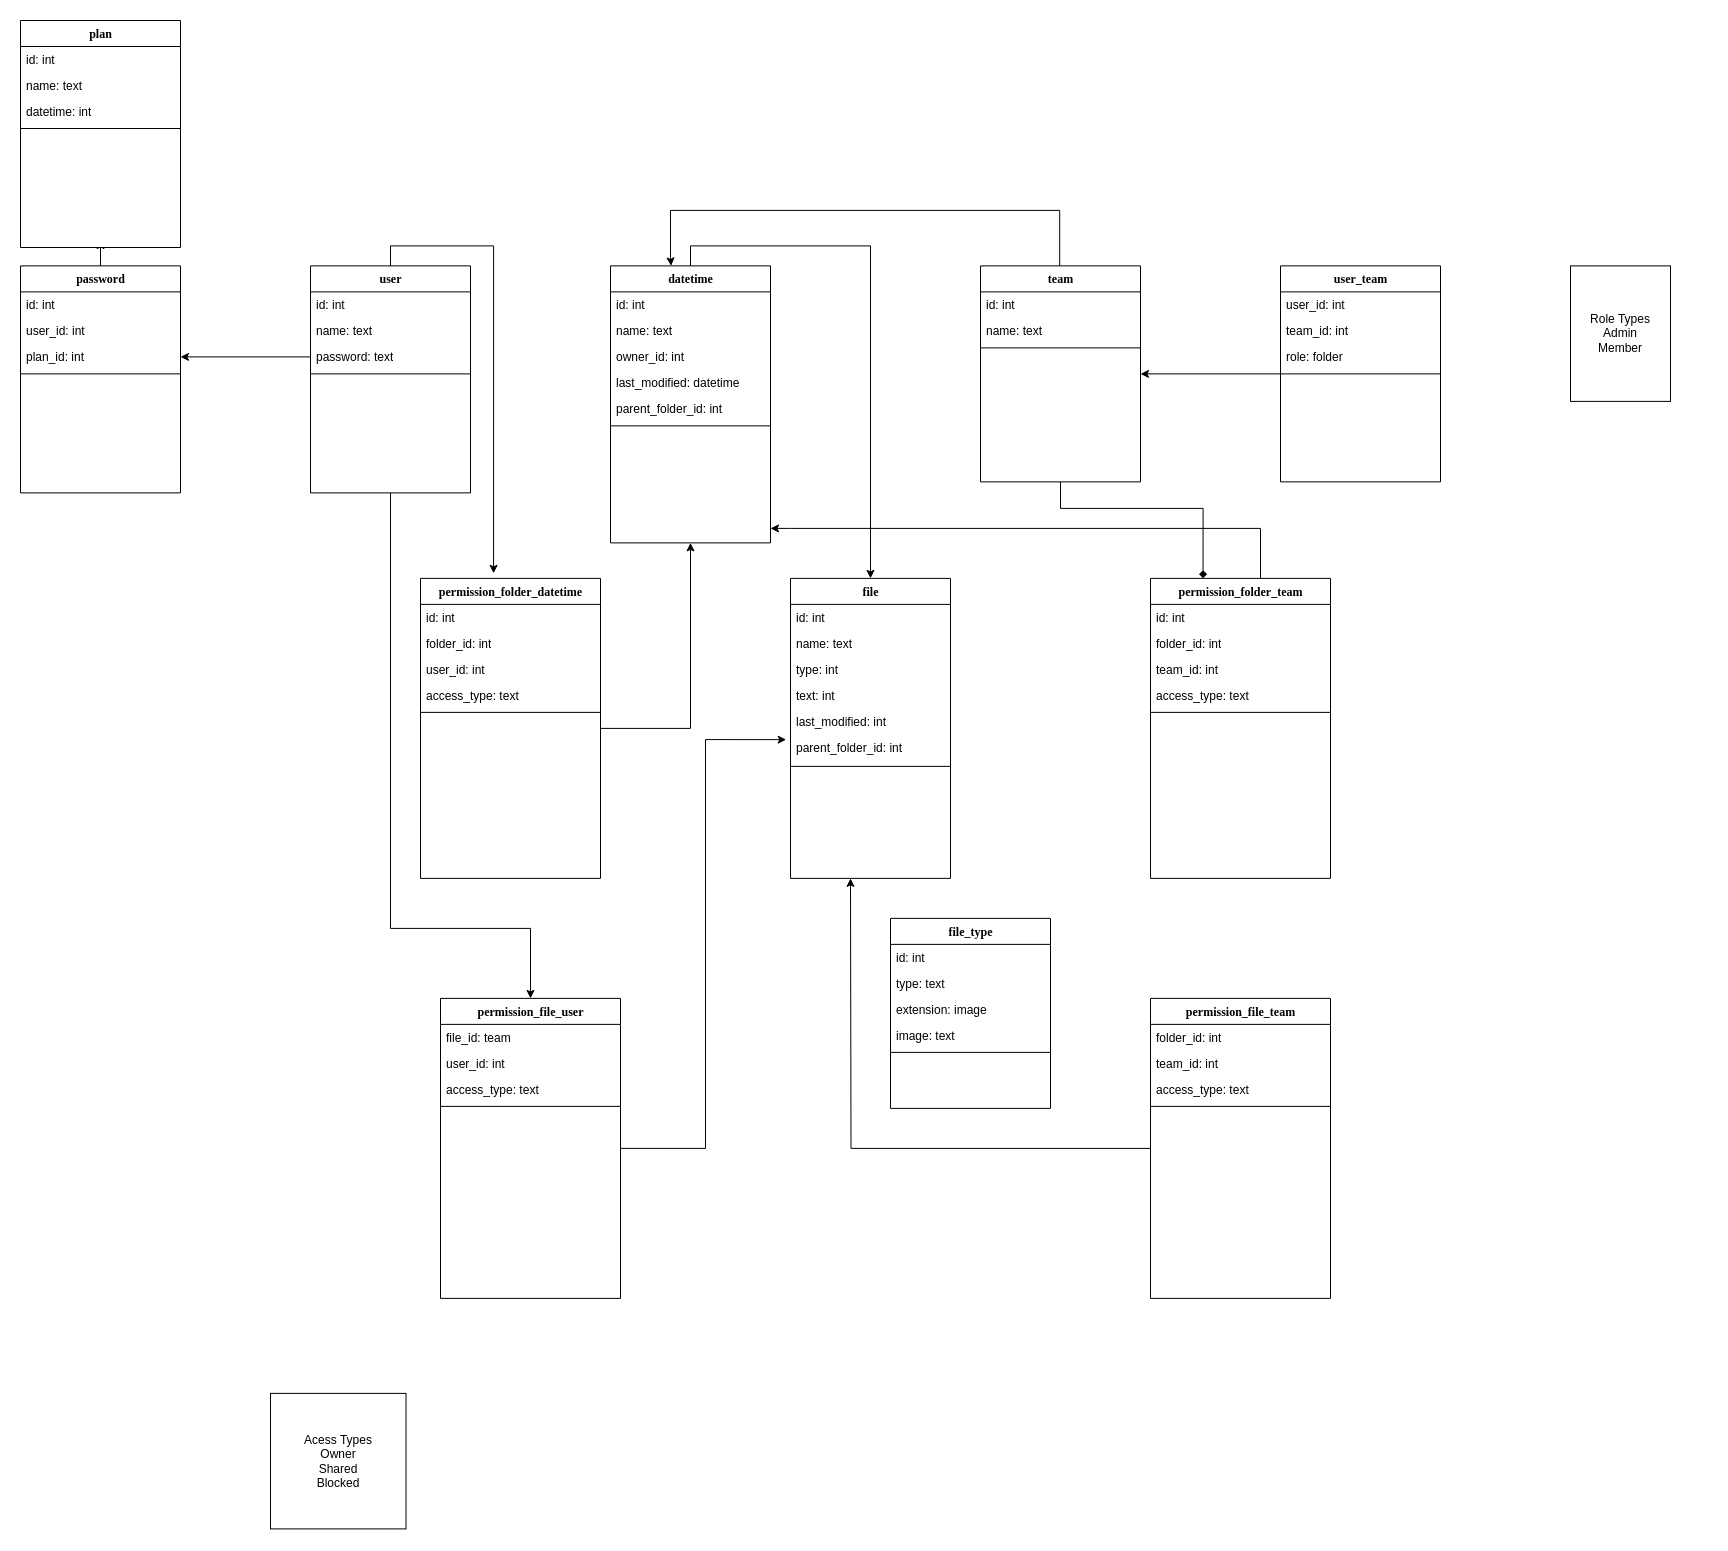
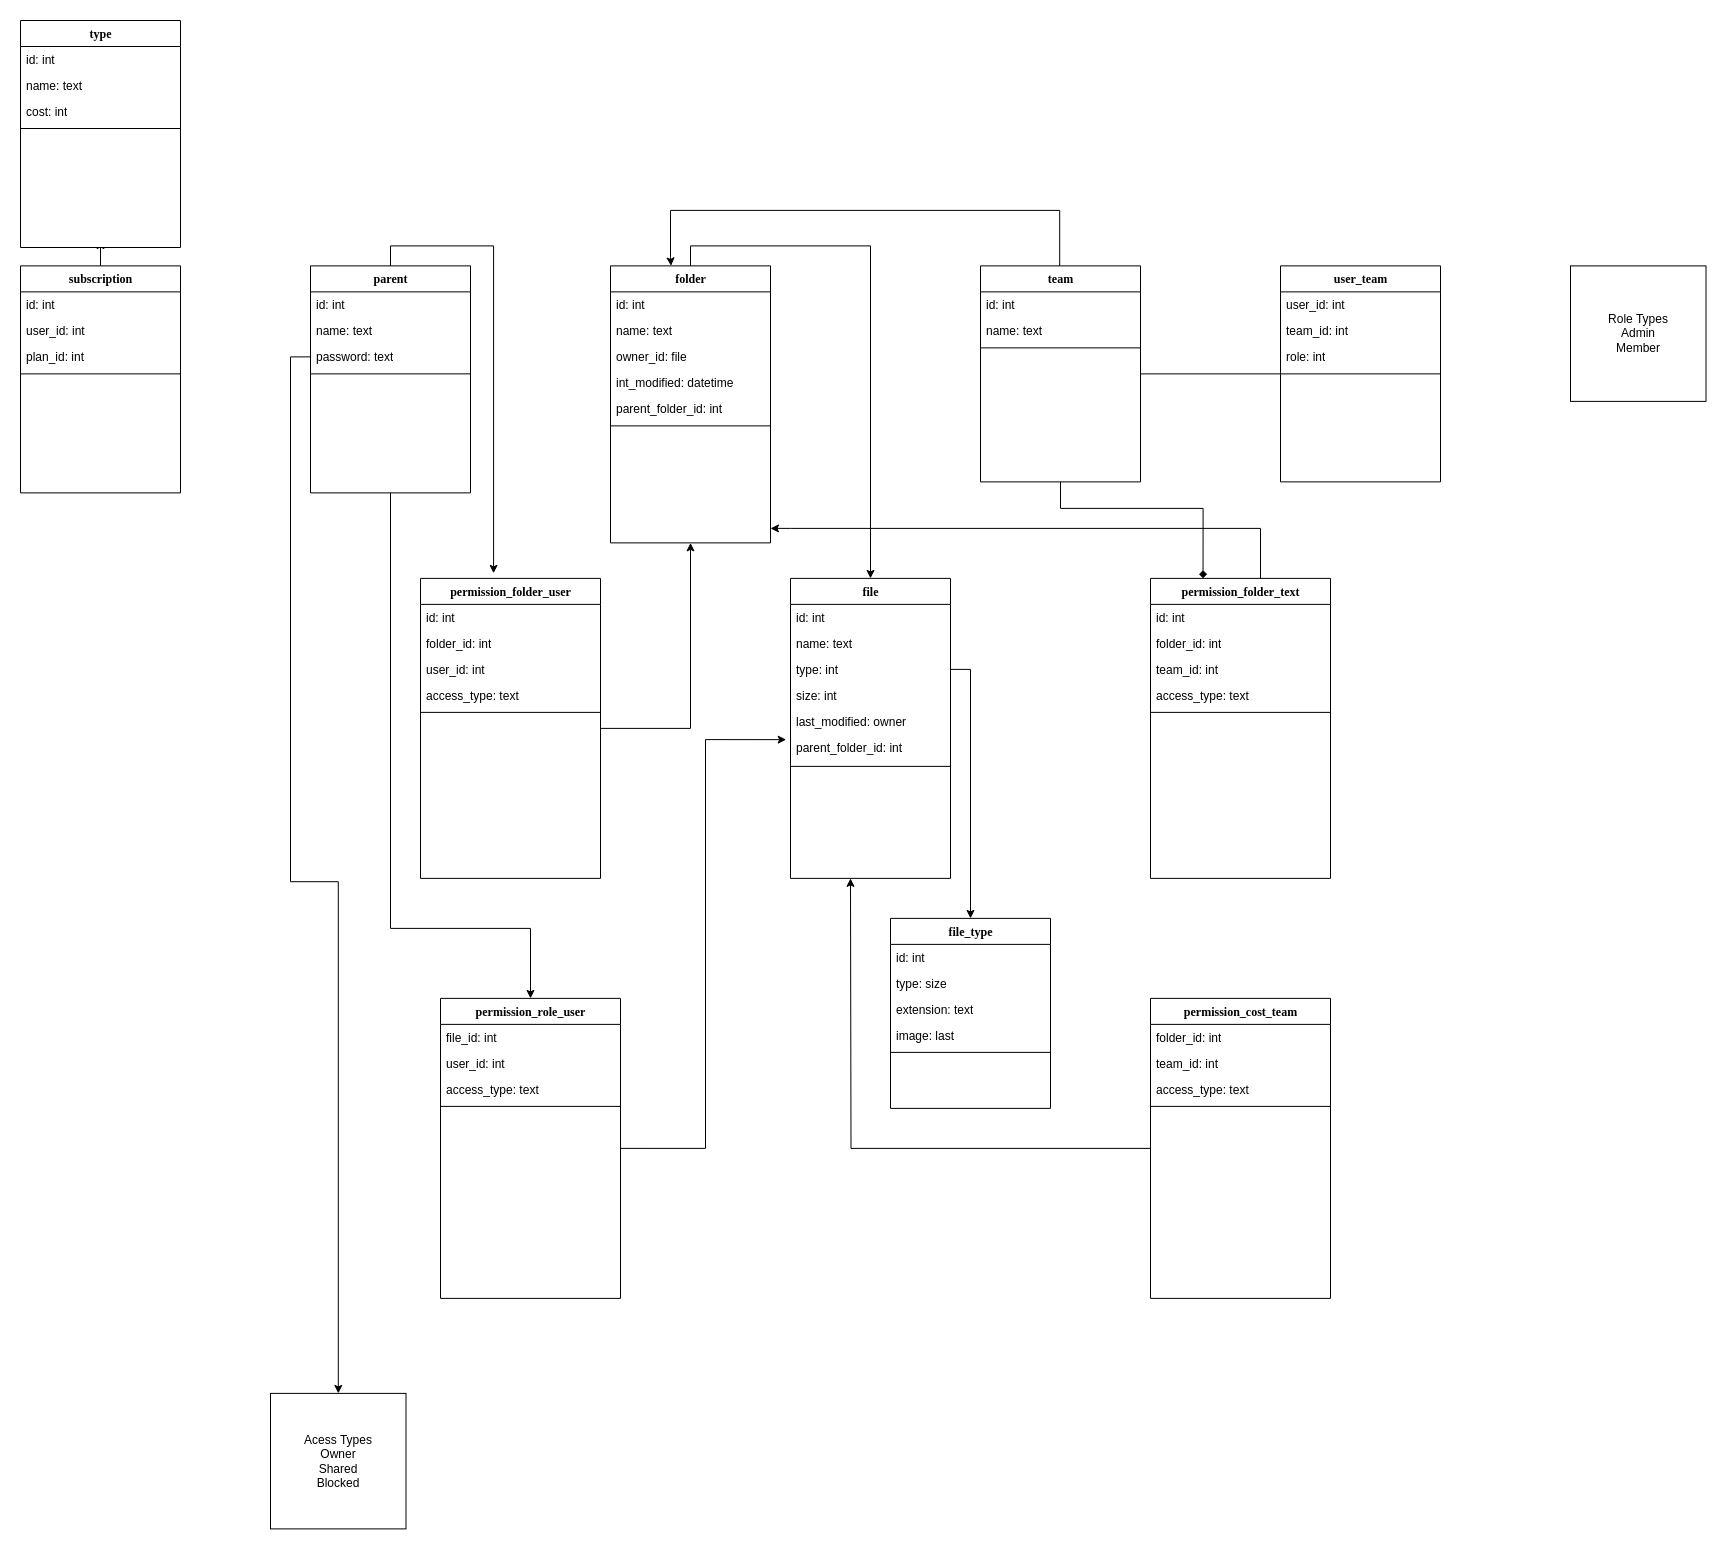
(101, 35) -> (101, 35)
(64, 113) -> (52, 113)
(101, 280) -> (101, 280)
(391, 280) -> (391, 280)
(691, 280) -> (691, 280)
(1621, 334) -> (1638, 334)
(240, 357) -> (304, 882)
(654, 358) -> (656, 358)
(1321, 358) -> (1311, 358)
(1149, 374) -> (1146, 374)
(684, 384) -> (681, 384)
(511, 593) -> (511, 593)
(1241, 593) -> (1241, 593)
(822, 697) -> (821, 697)
(848, 723) -> (856, 723)
none -> (971, 781)
(927, 985) -> (925, 985)
(944, 1011) -> (942, 1011)
(531, 1013) -> (531, 1013)
(1241, 1013) -> (1241, 1013)
(929, 1037) -> (927, 1037)
(482, 1039) -> (477, 1039)
